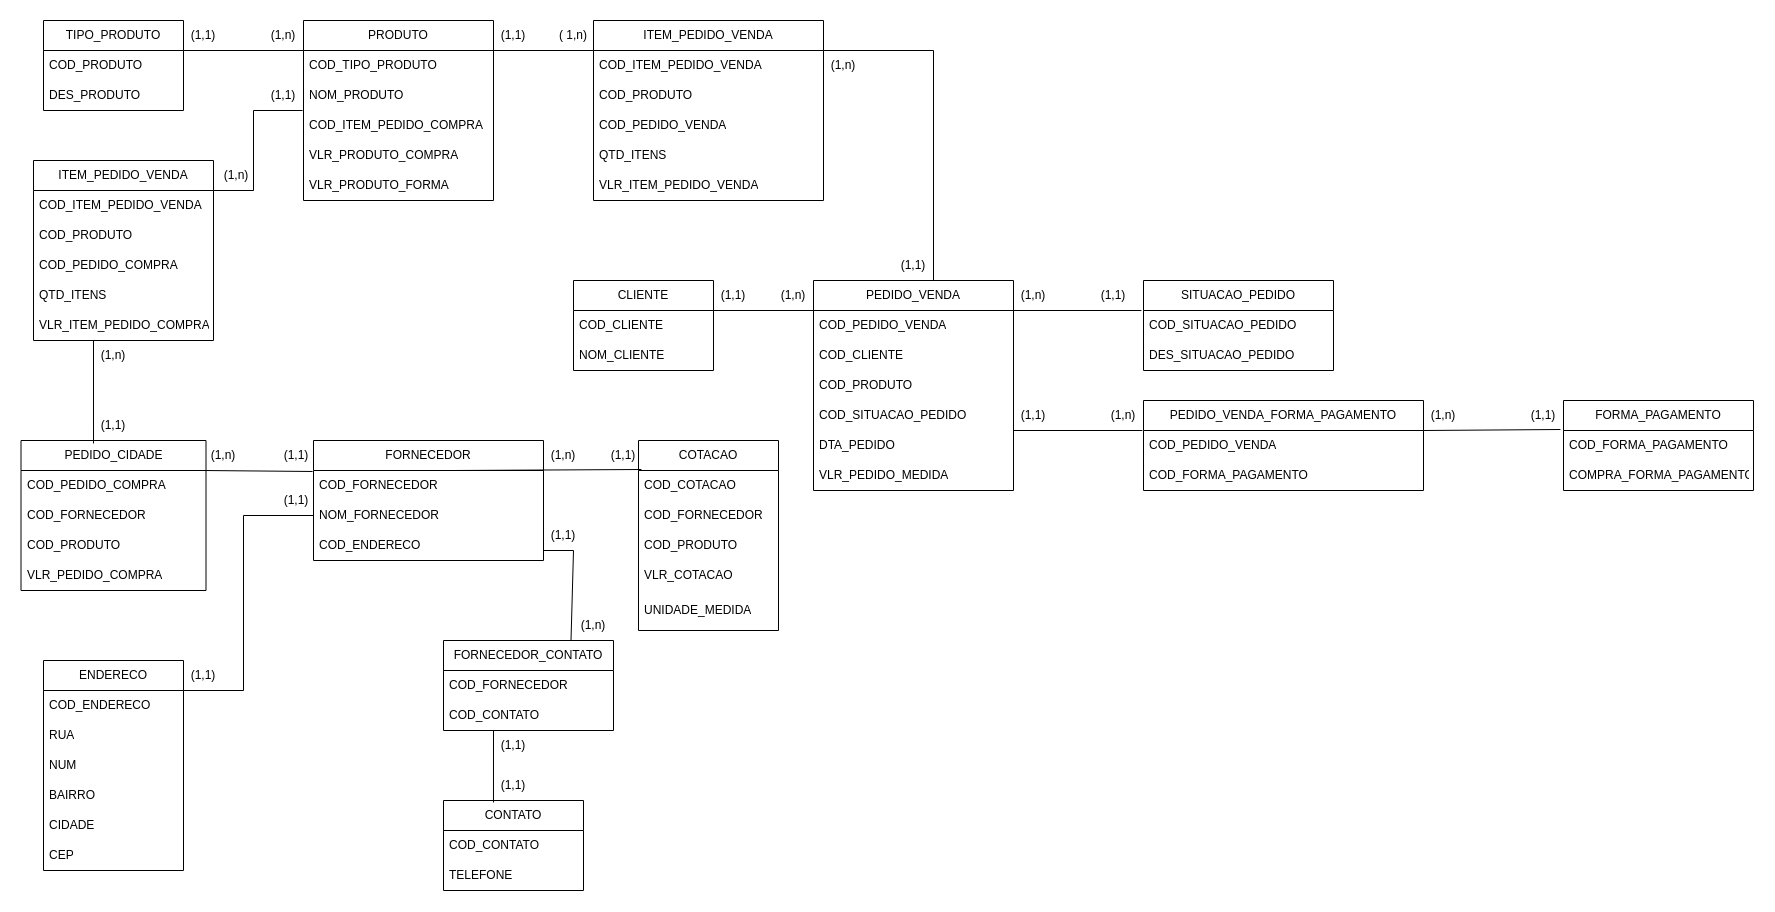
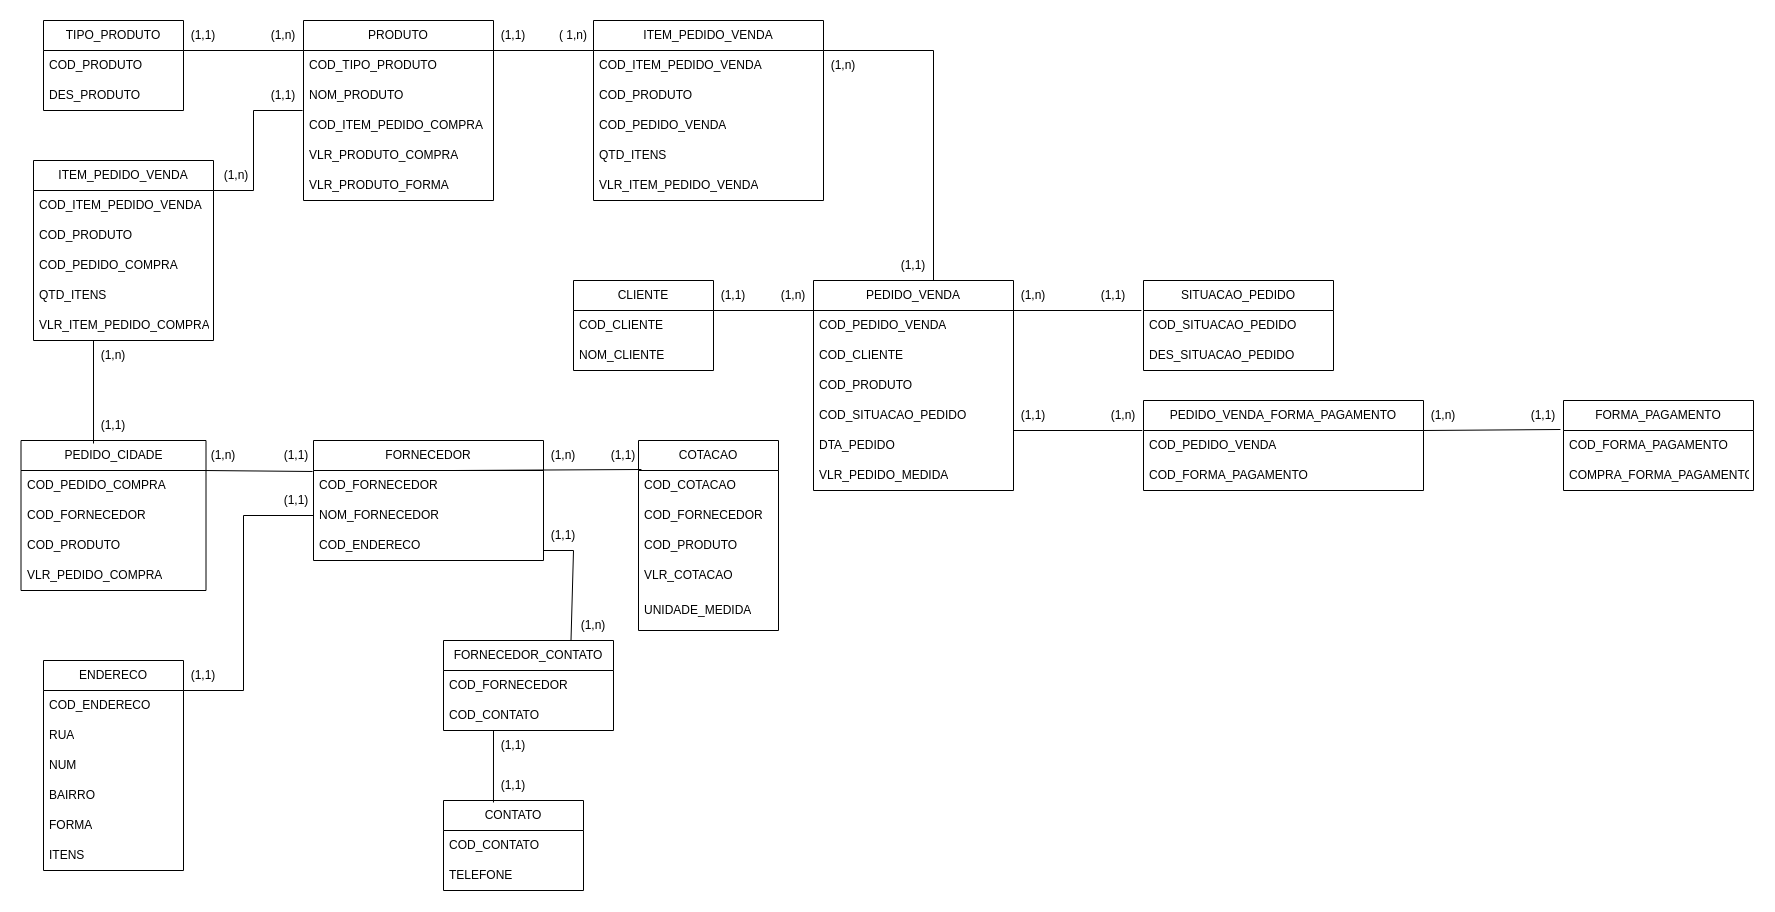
(70, 826) -> (66, 826)
(60, 856) -> (66, 856)
